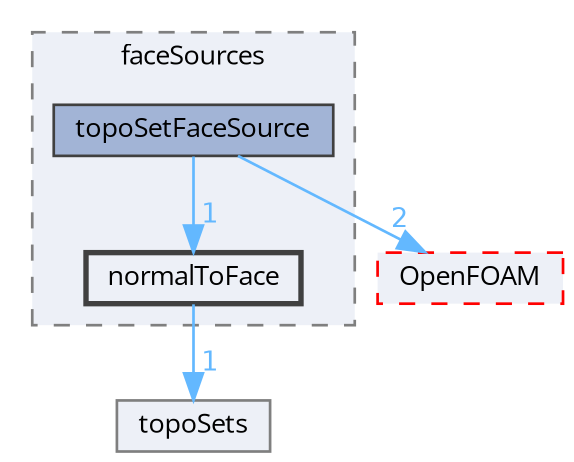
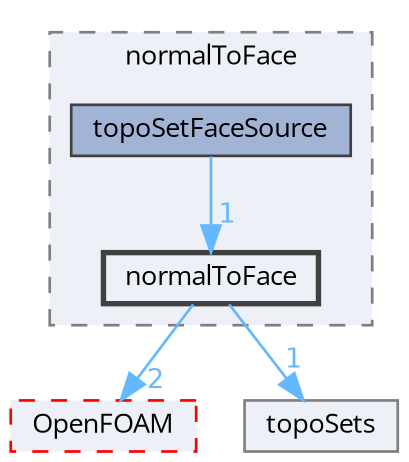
(194, 58) -> (211, 58)
(319, 198) -> (165, 341)
